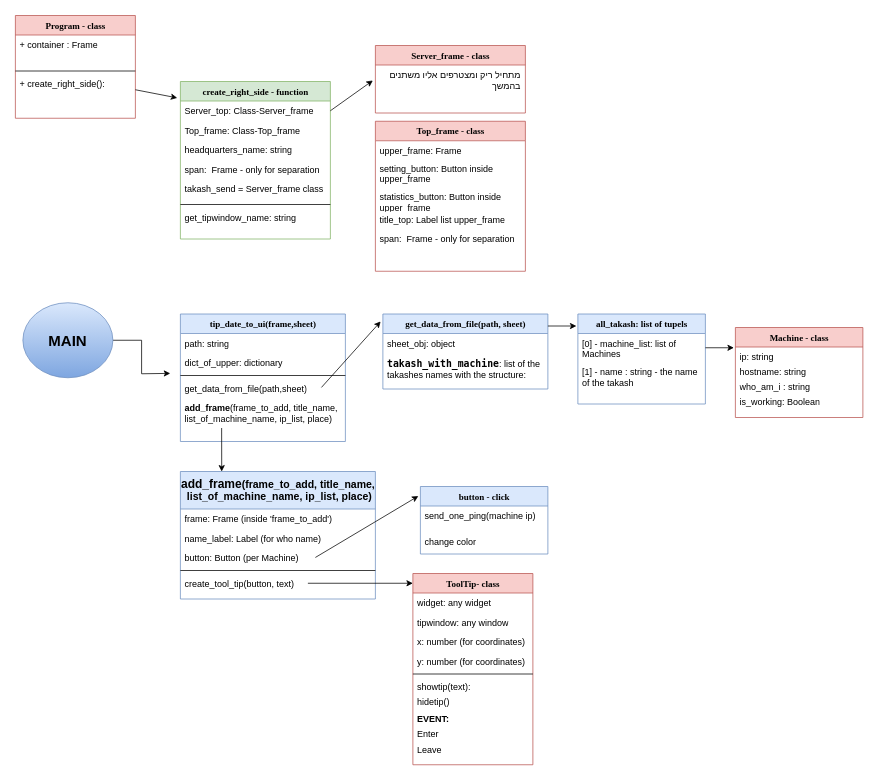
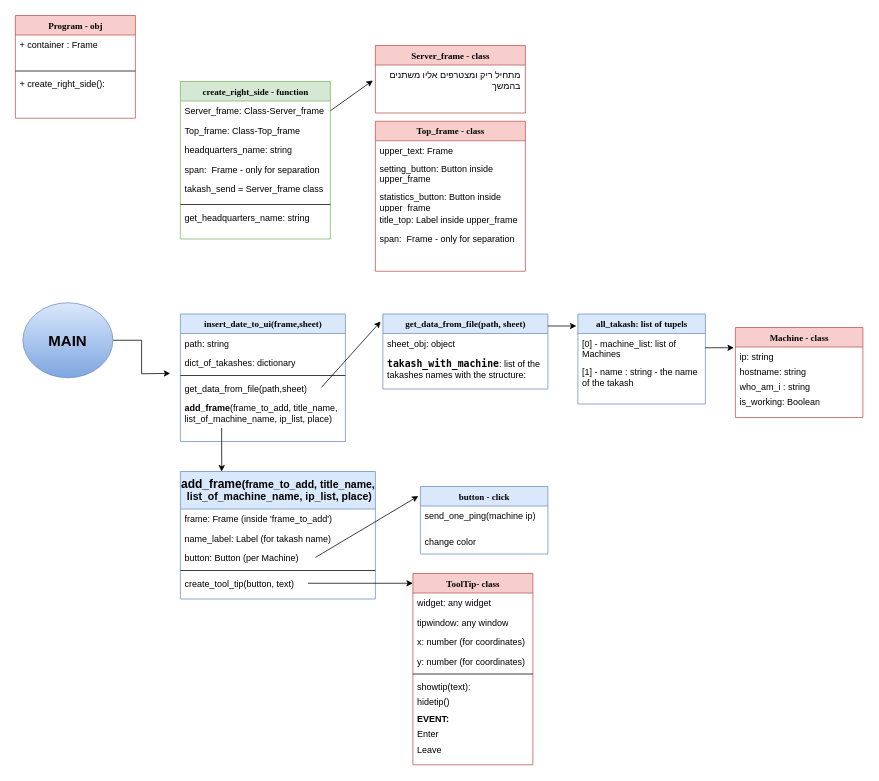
(76, 26) -> (76, 26)
(154, 93) -> none
(256, 117) -> (256, 117)
(423, 151) -> (420, 151)
(245, 218) -> (254, 218)
(451, 226) -> (451, 226)
(263, 325) -> (263, 325)
(242, 364) -> (250, 364)
(256, 539) -> (264, 539)
